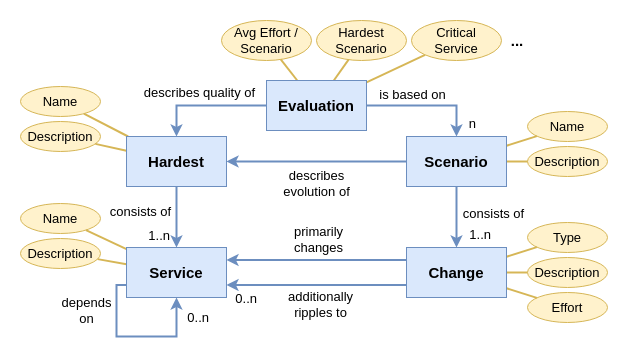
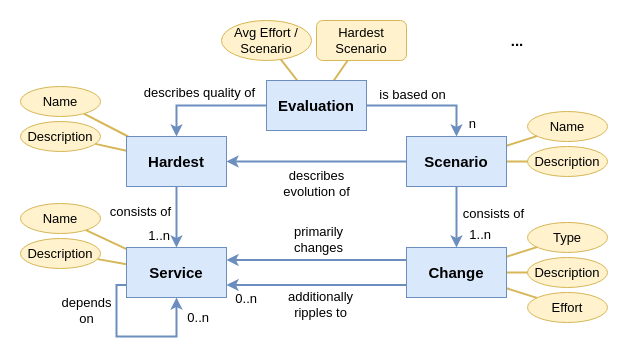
(362, 41) -> (362, 41)
(457, 41) -> none
(396, 69) -> none
